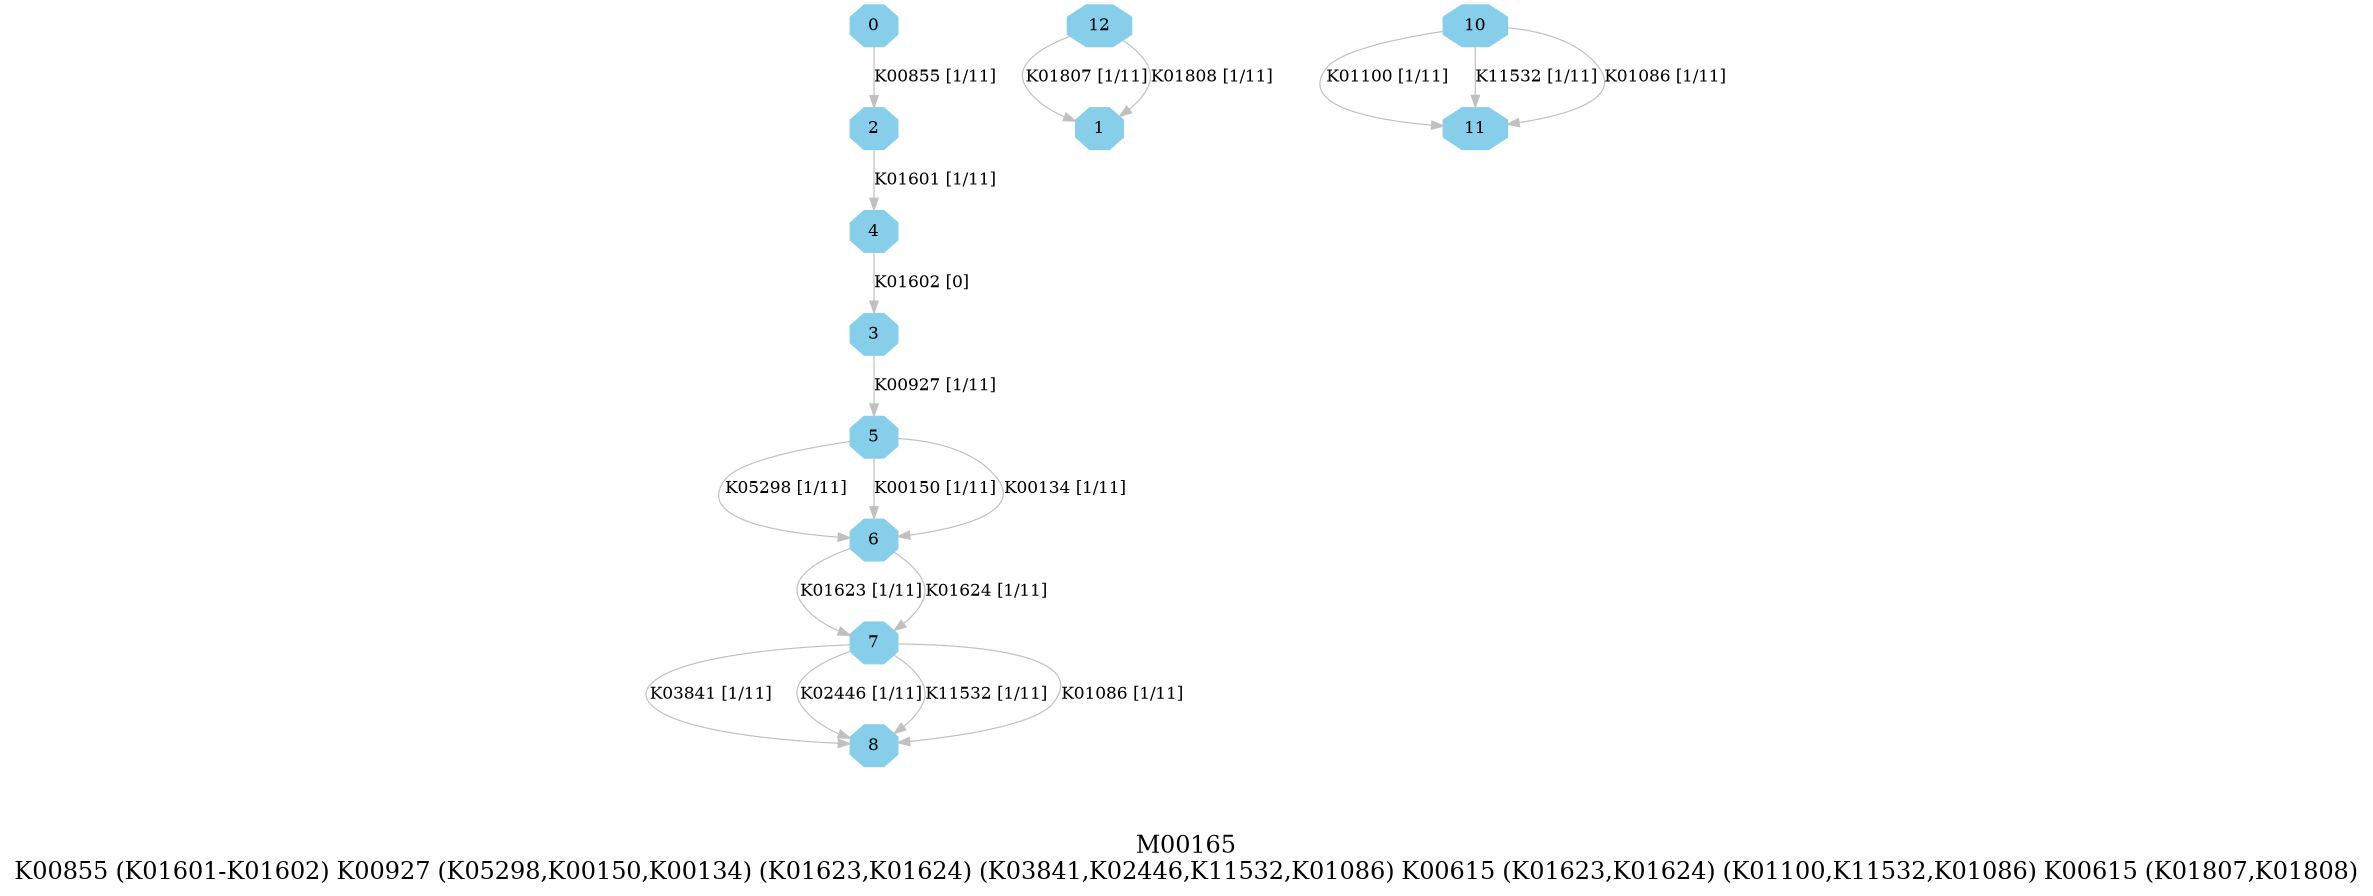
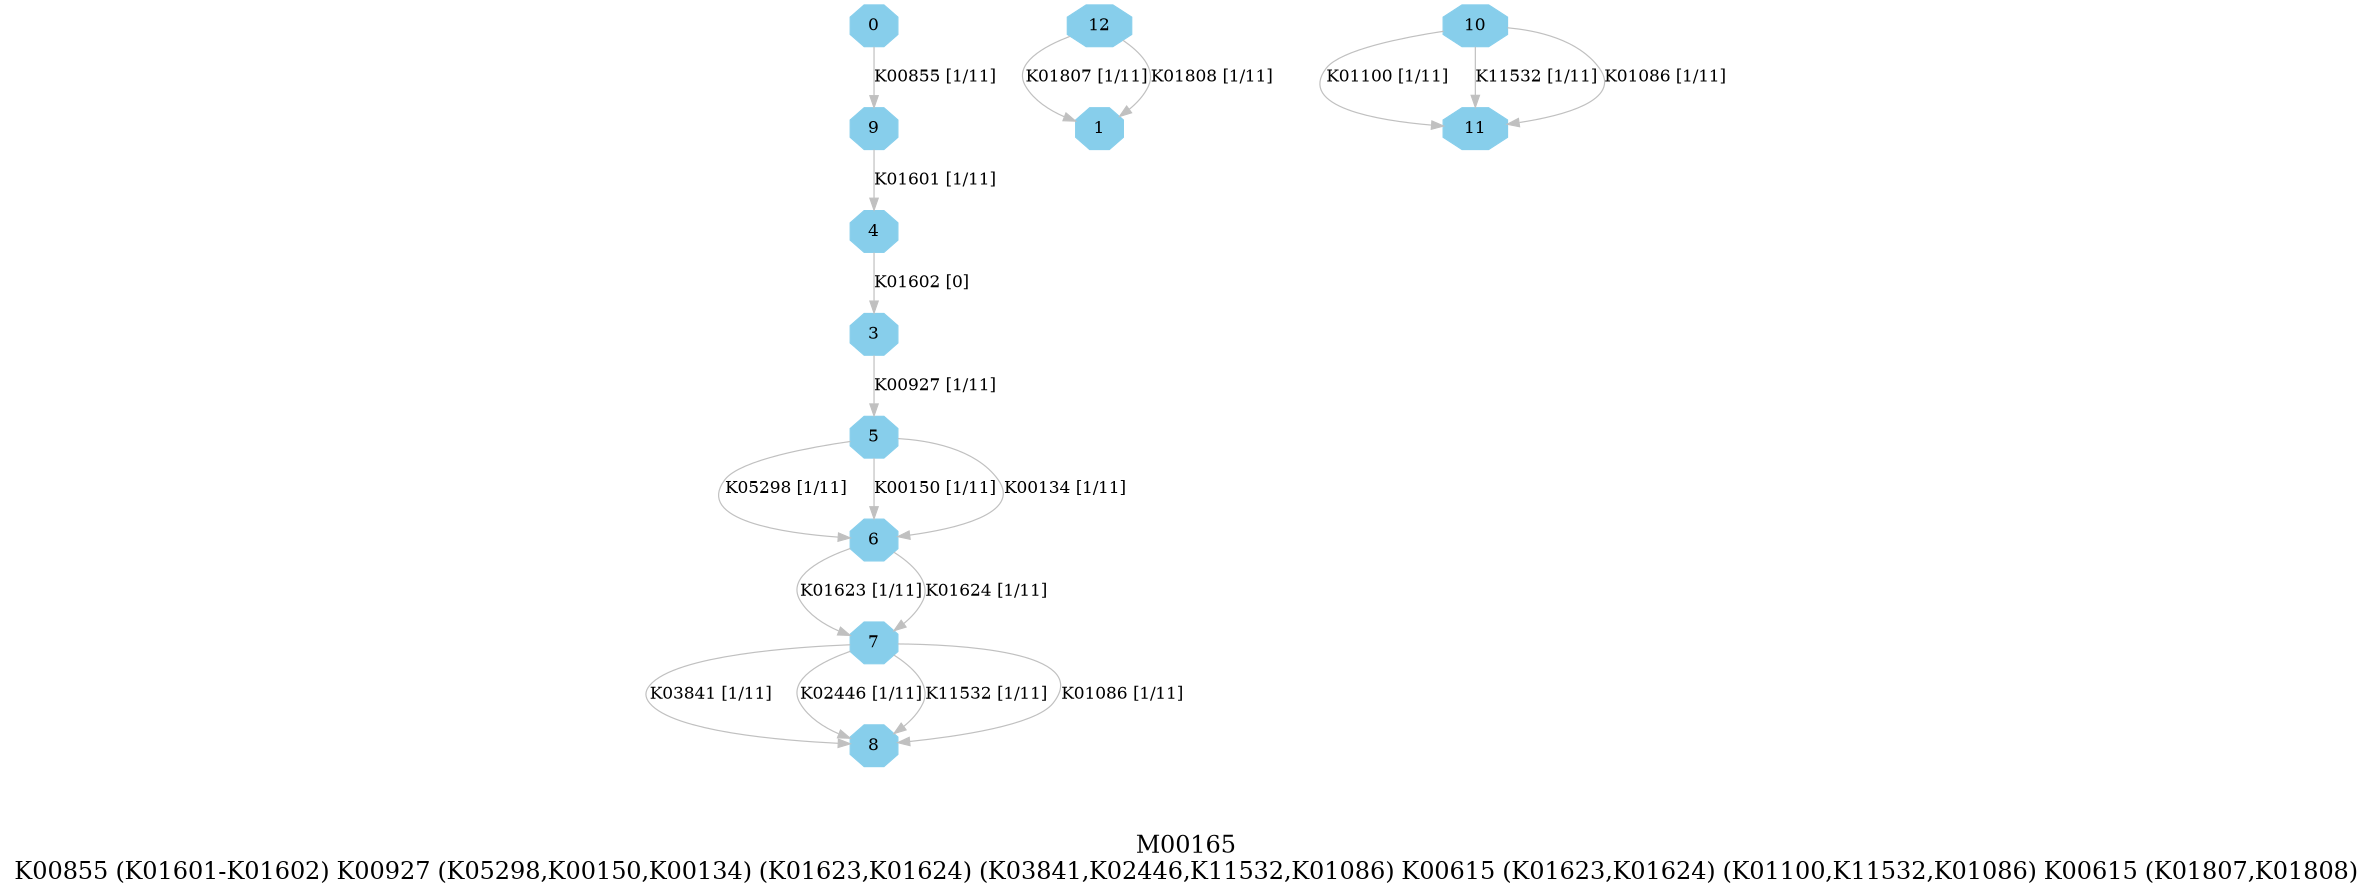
(874, 129) -> (874, 129)
